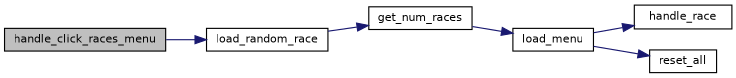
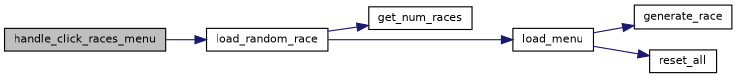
(683, 17) -> (683, 17)
(487, 29) -> (415, 40)
